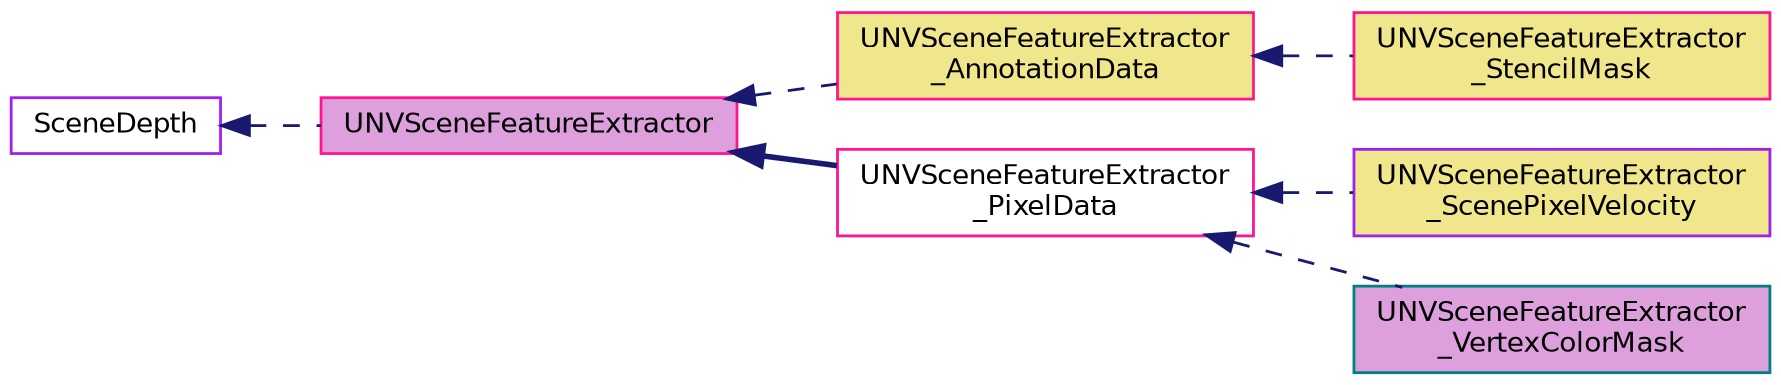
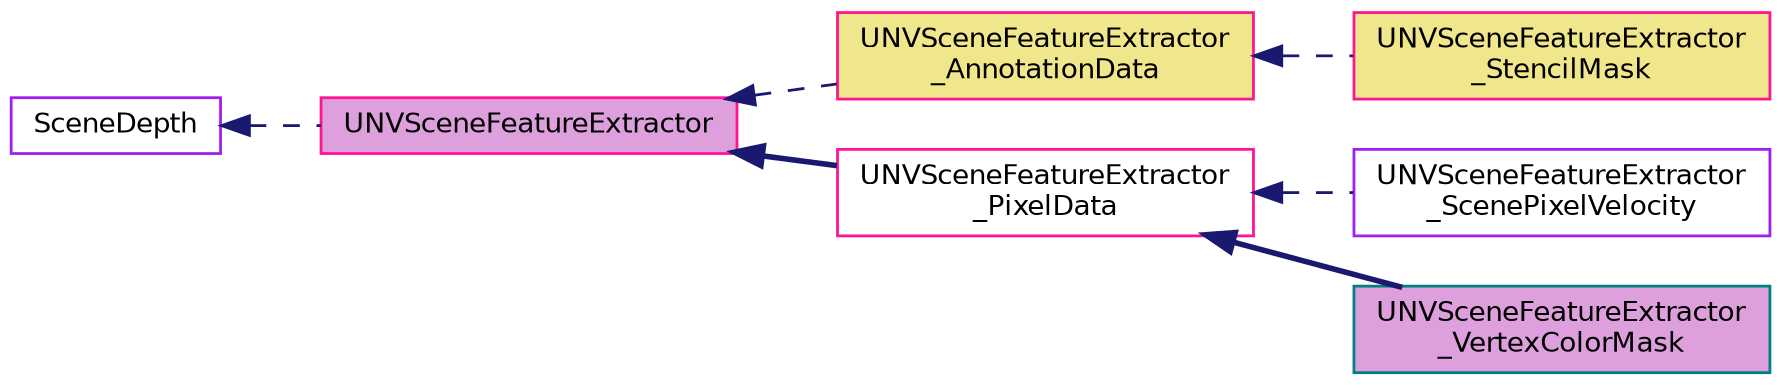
(1562, 193) -> (1562, 193)
(1318, 265) -> (1318, 265)
